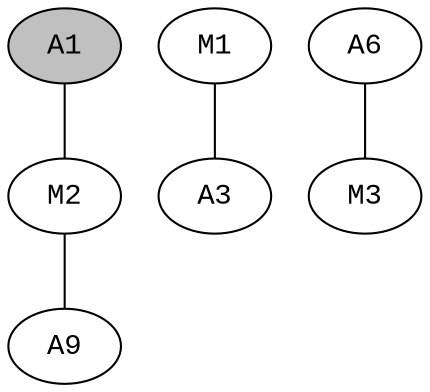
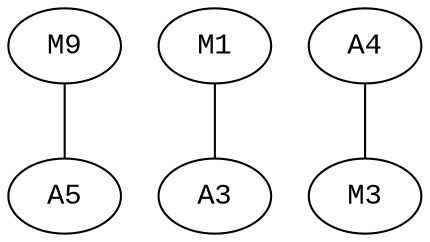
(65, 46) -> none
(365, 46) -> (365, 46)
(65, 196) -> (65, 46)
(65, 346) -> (65, 196)
